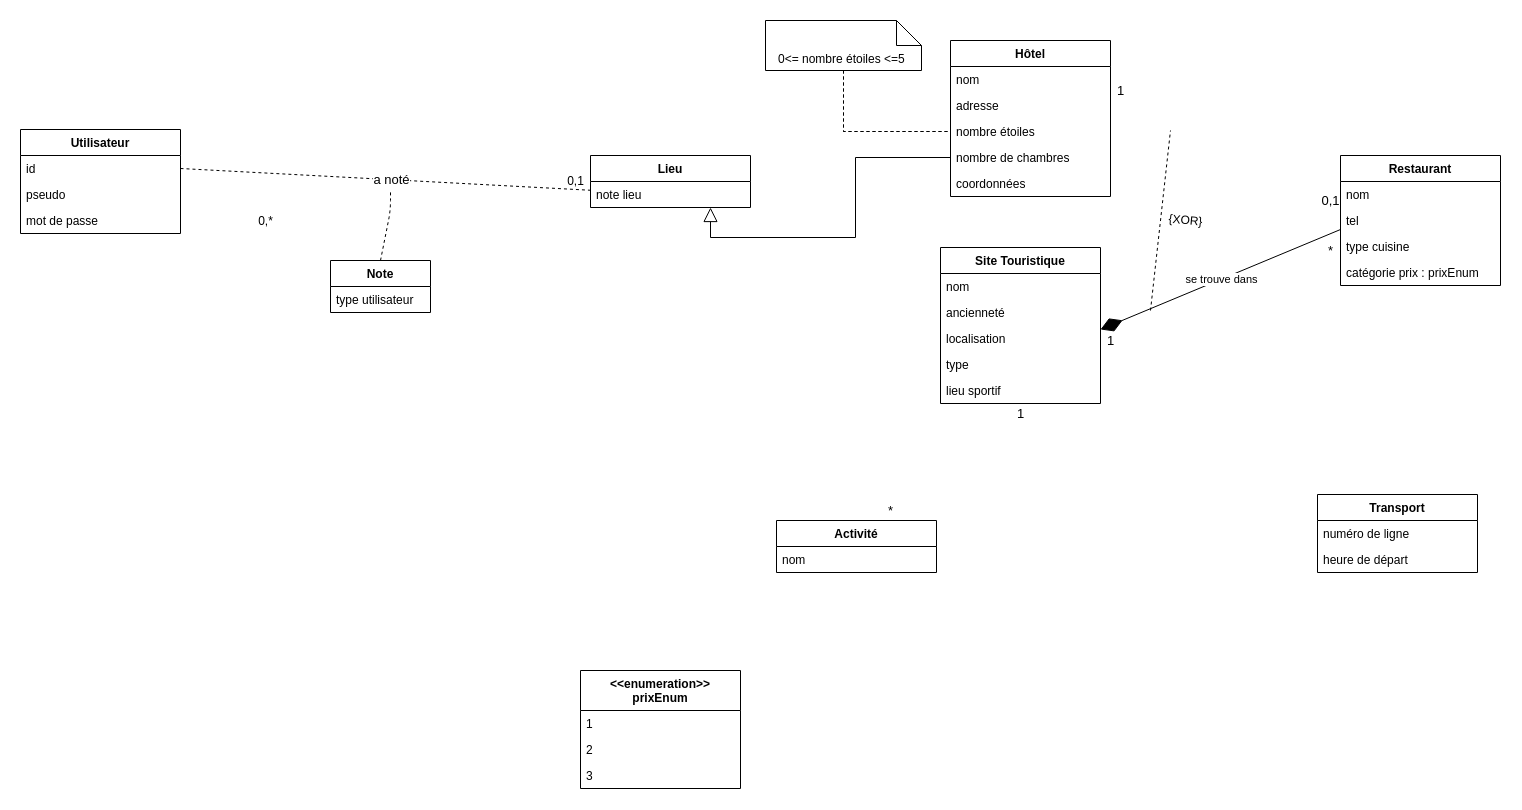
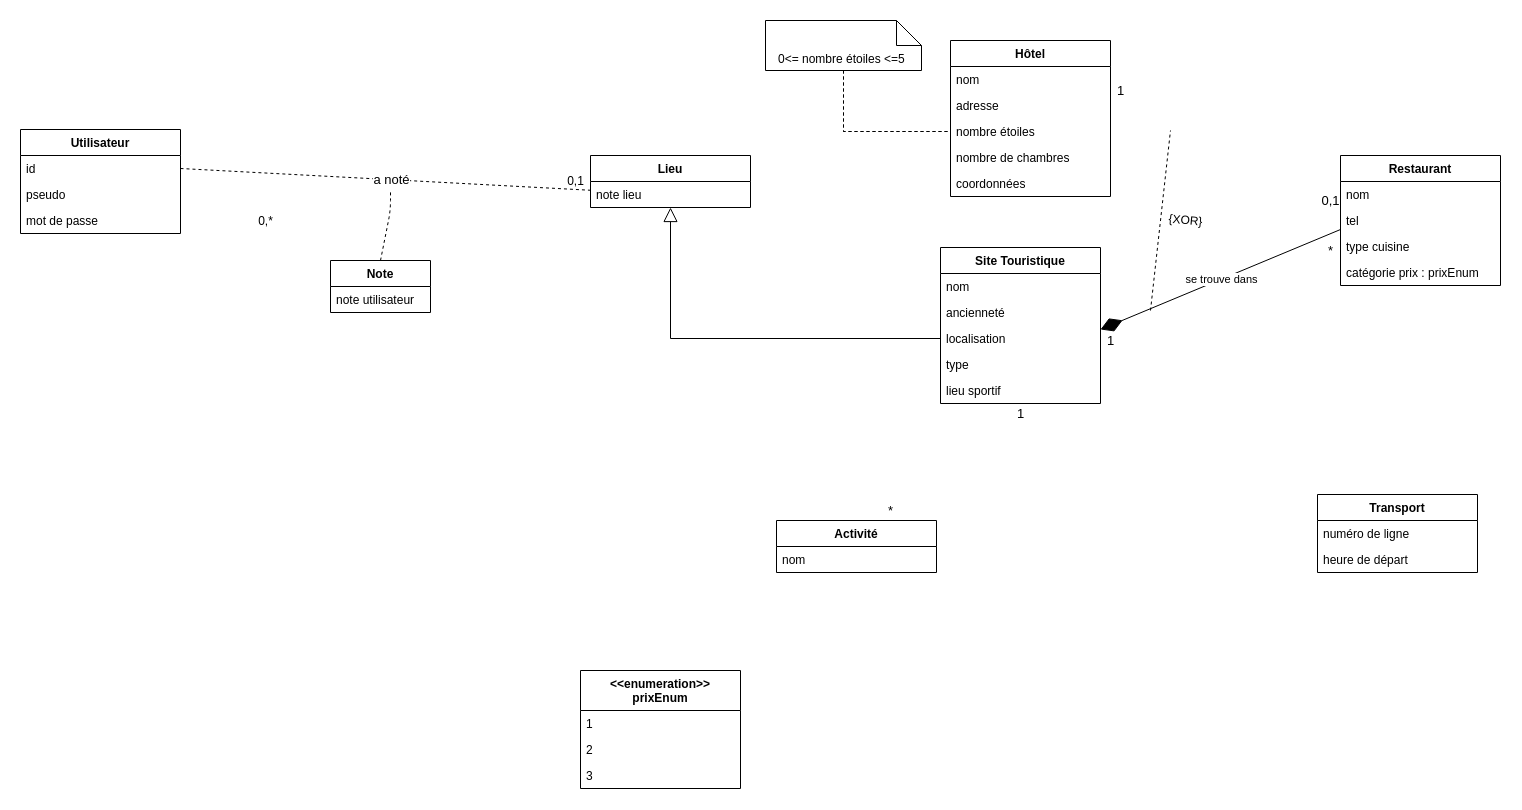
(856, 231) -> none
(384, 300) -> (384, 300)
none -> (747, 339)
